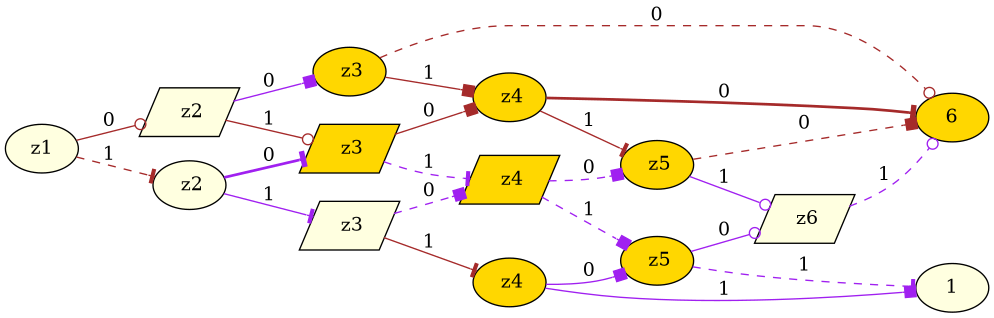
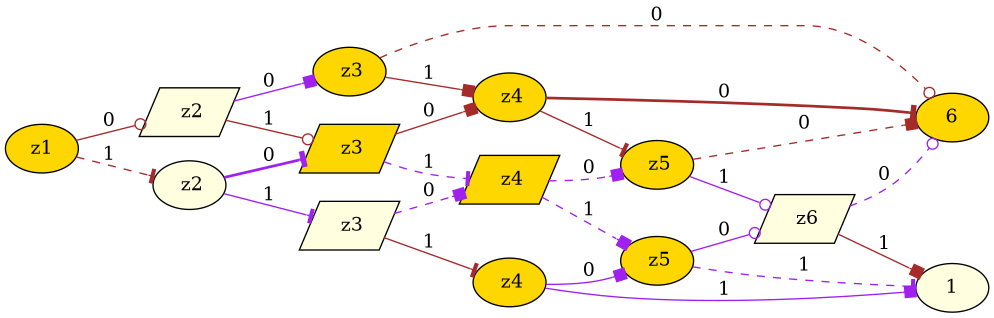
(42, 149) -> (42, 149)
(885, 175) -> (885, 175)
none -> (873, 251)
